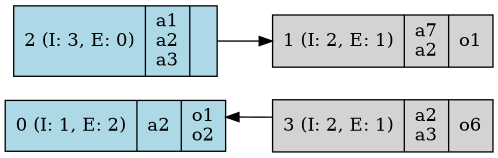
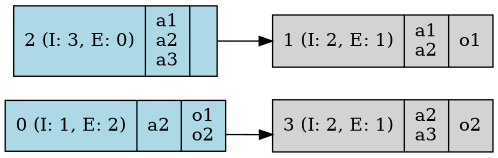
(426, 31) -> (426, 31)
(256, 117) -> (243, 135)
(471, 125) -> (471, 125)
